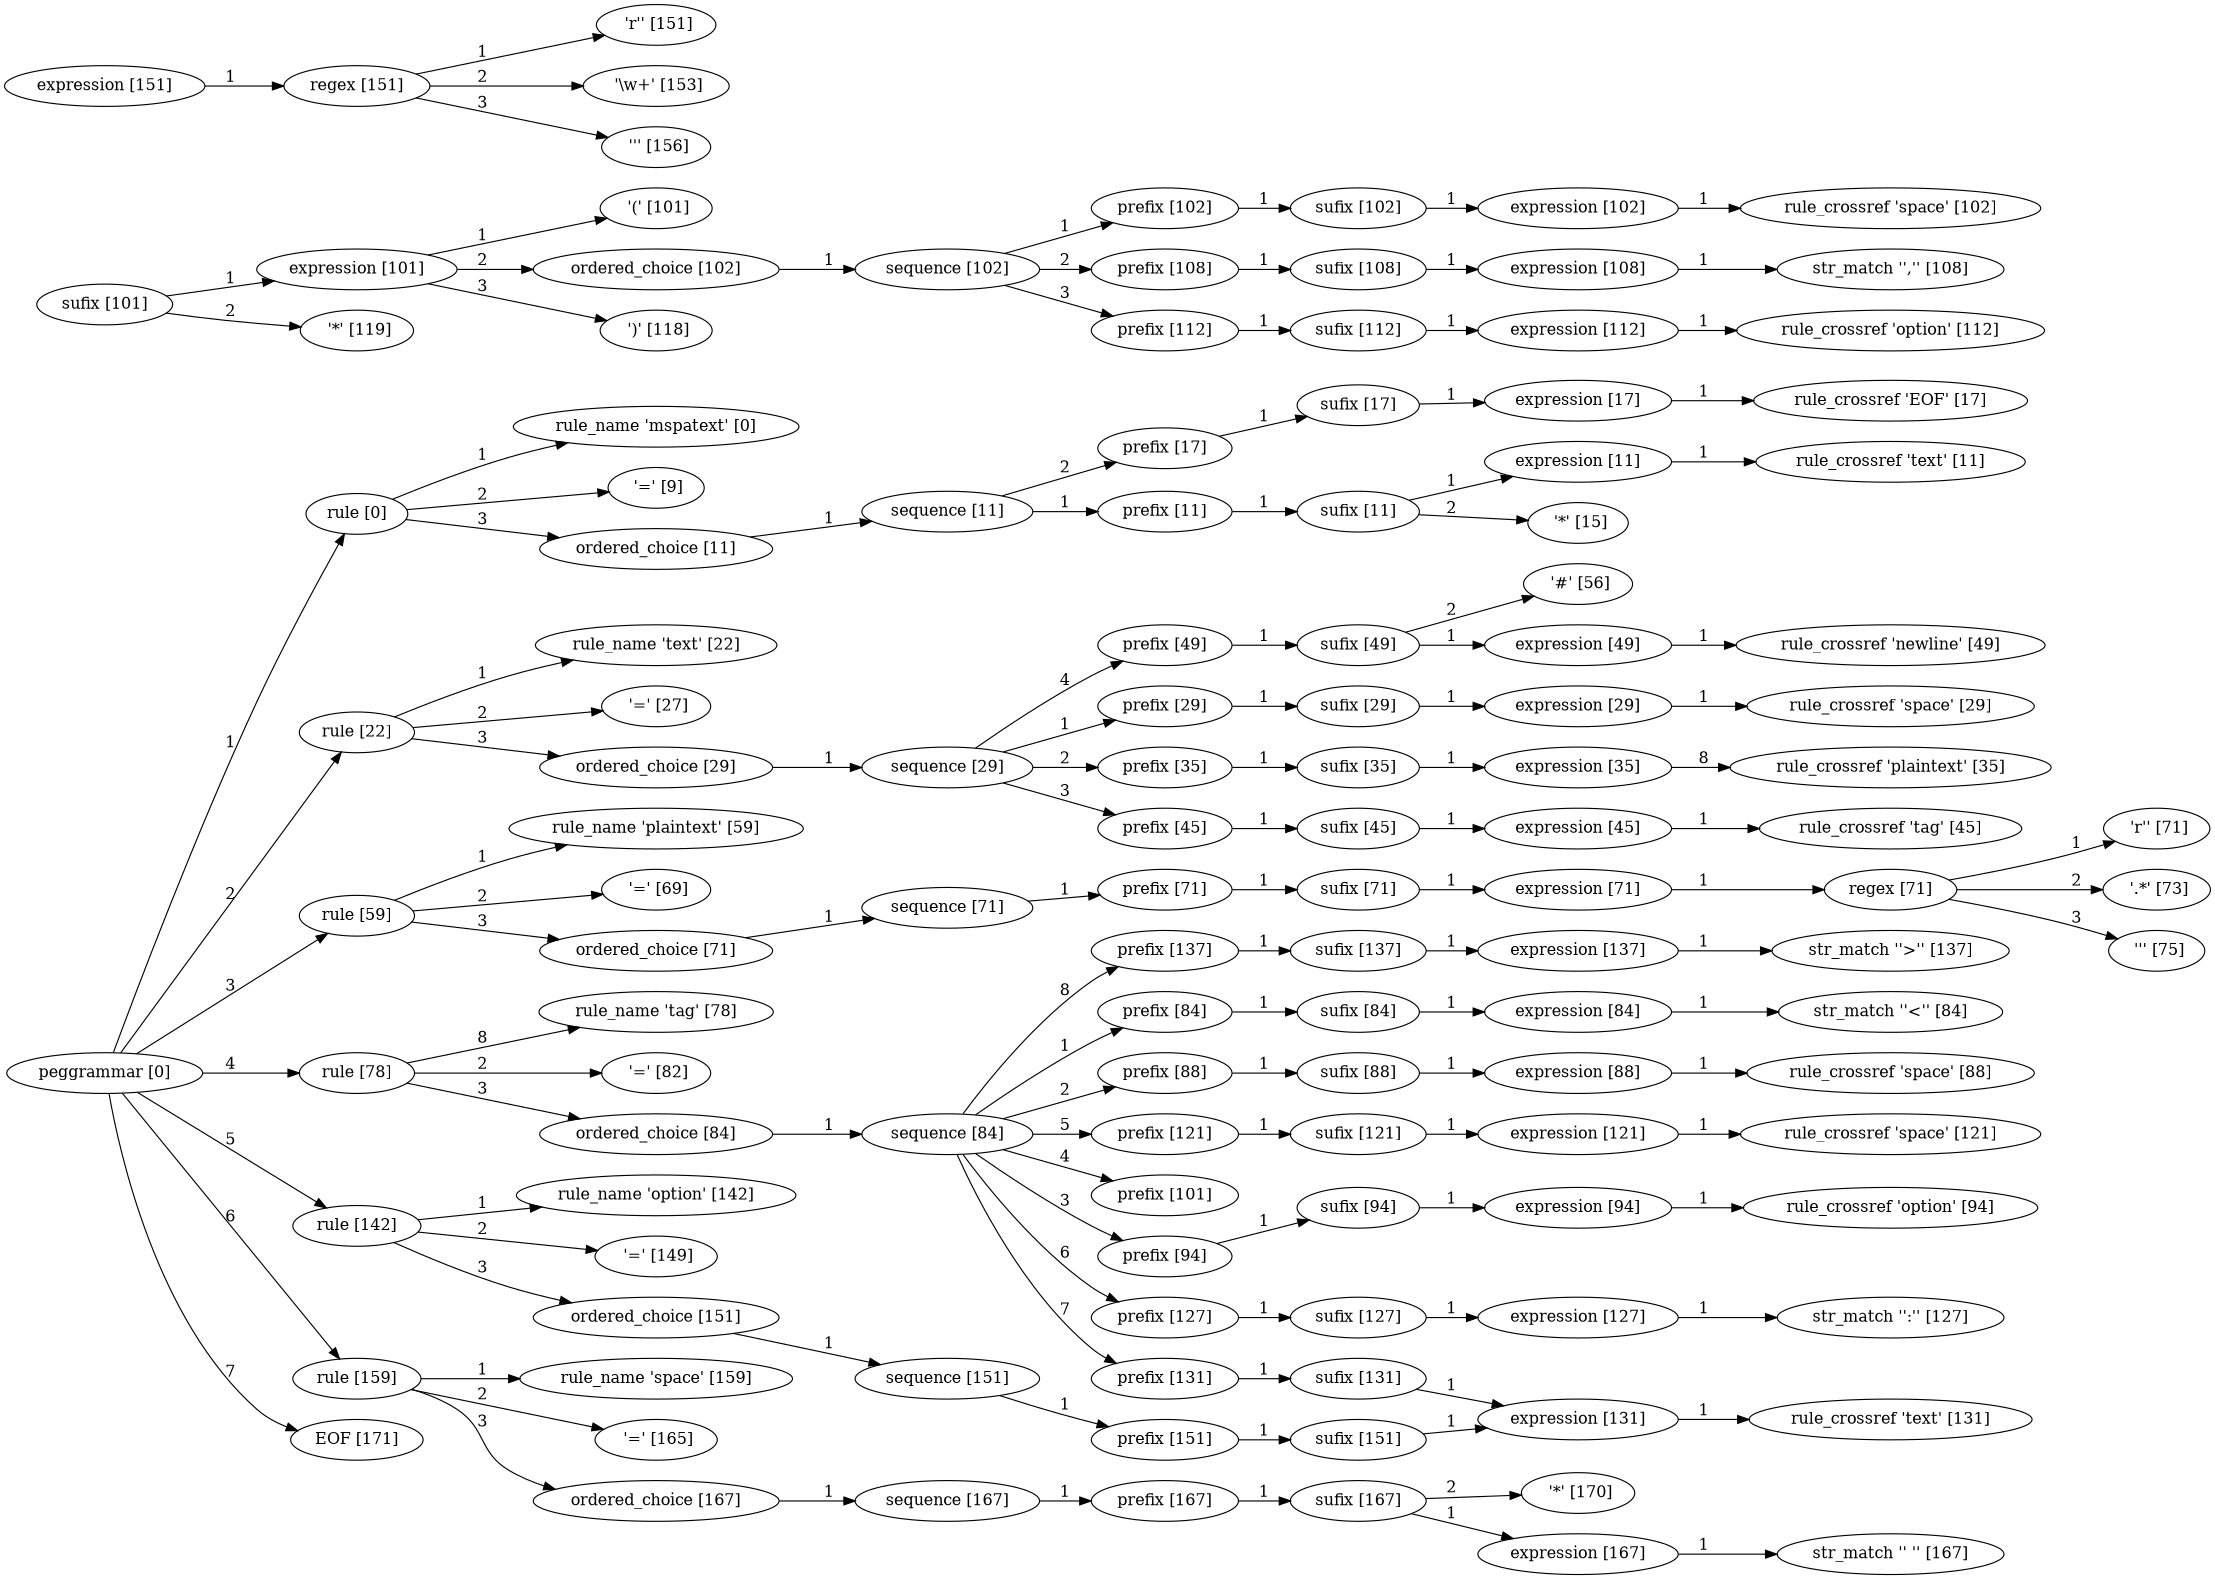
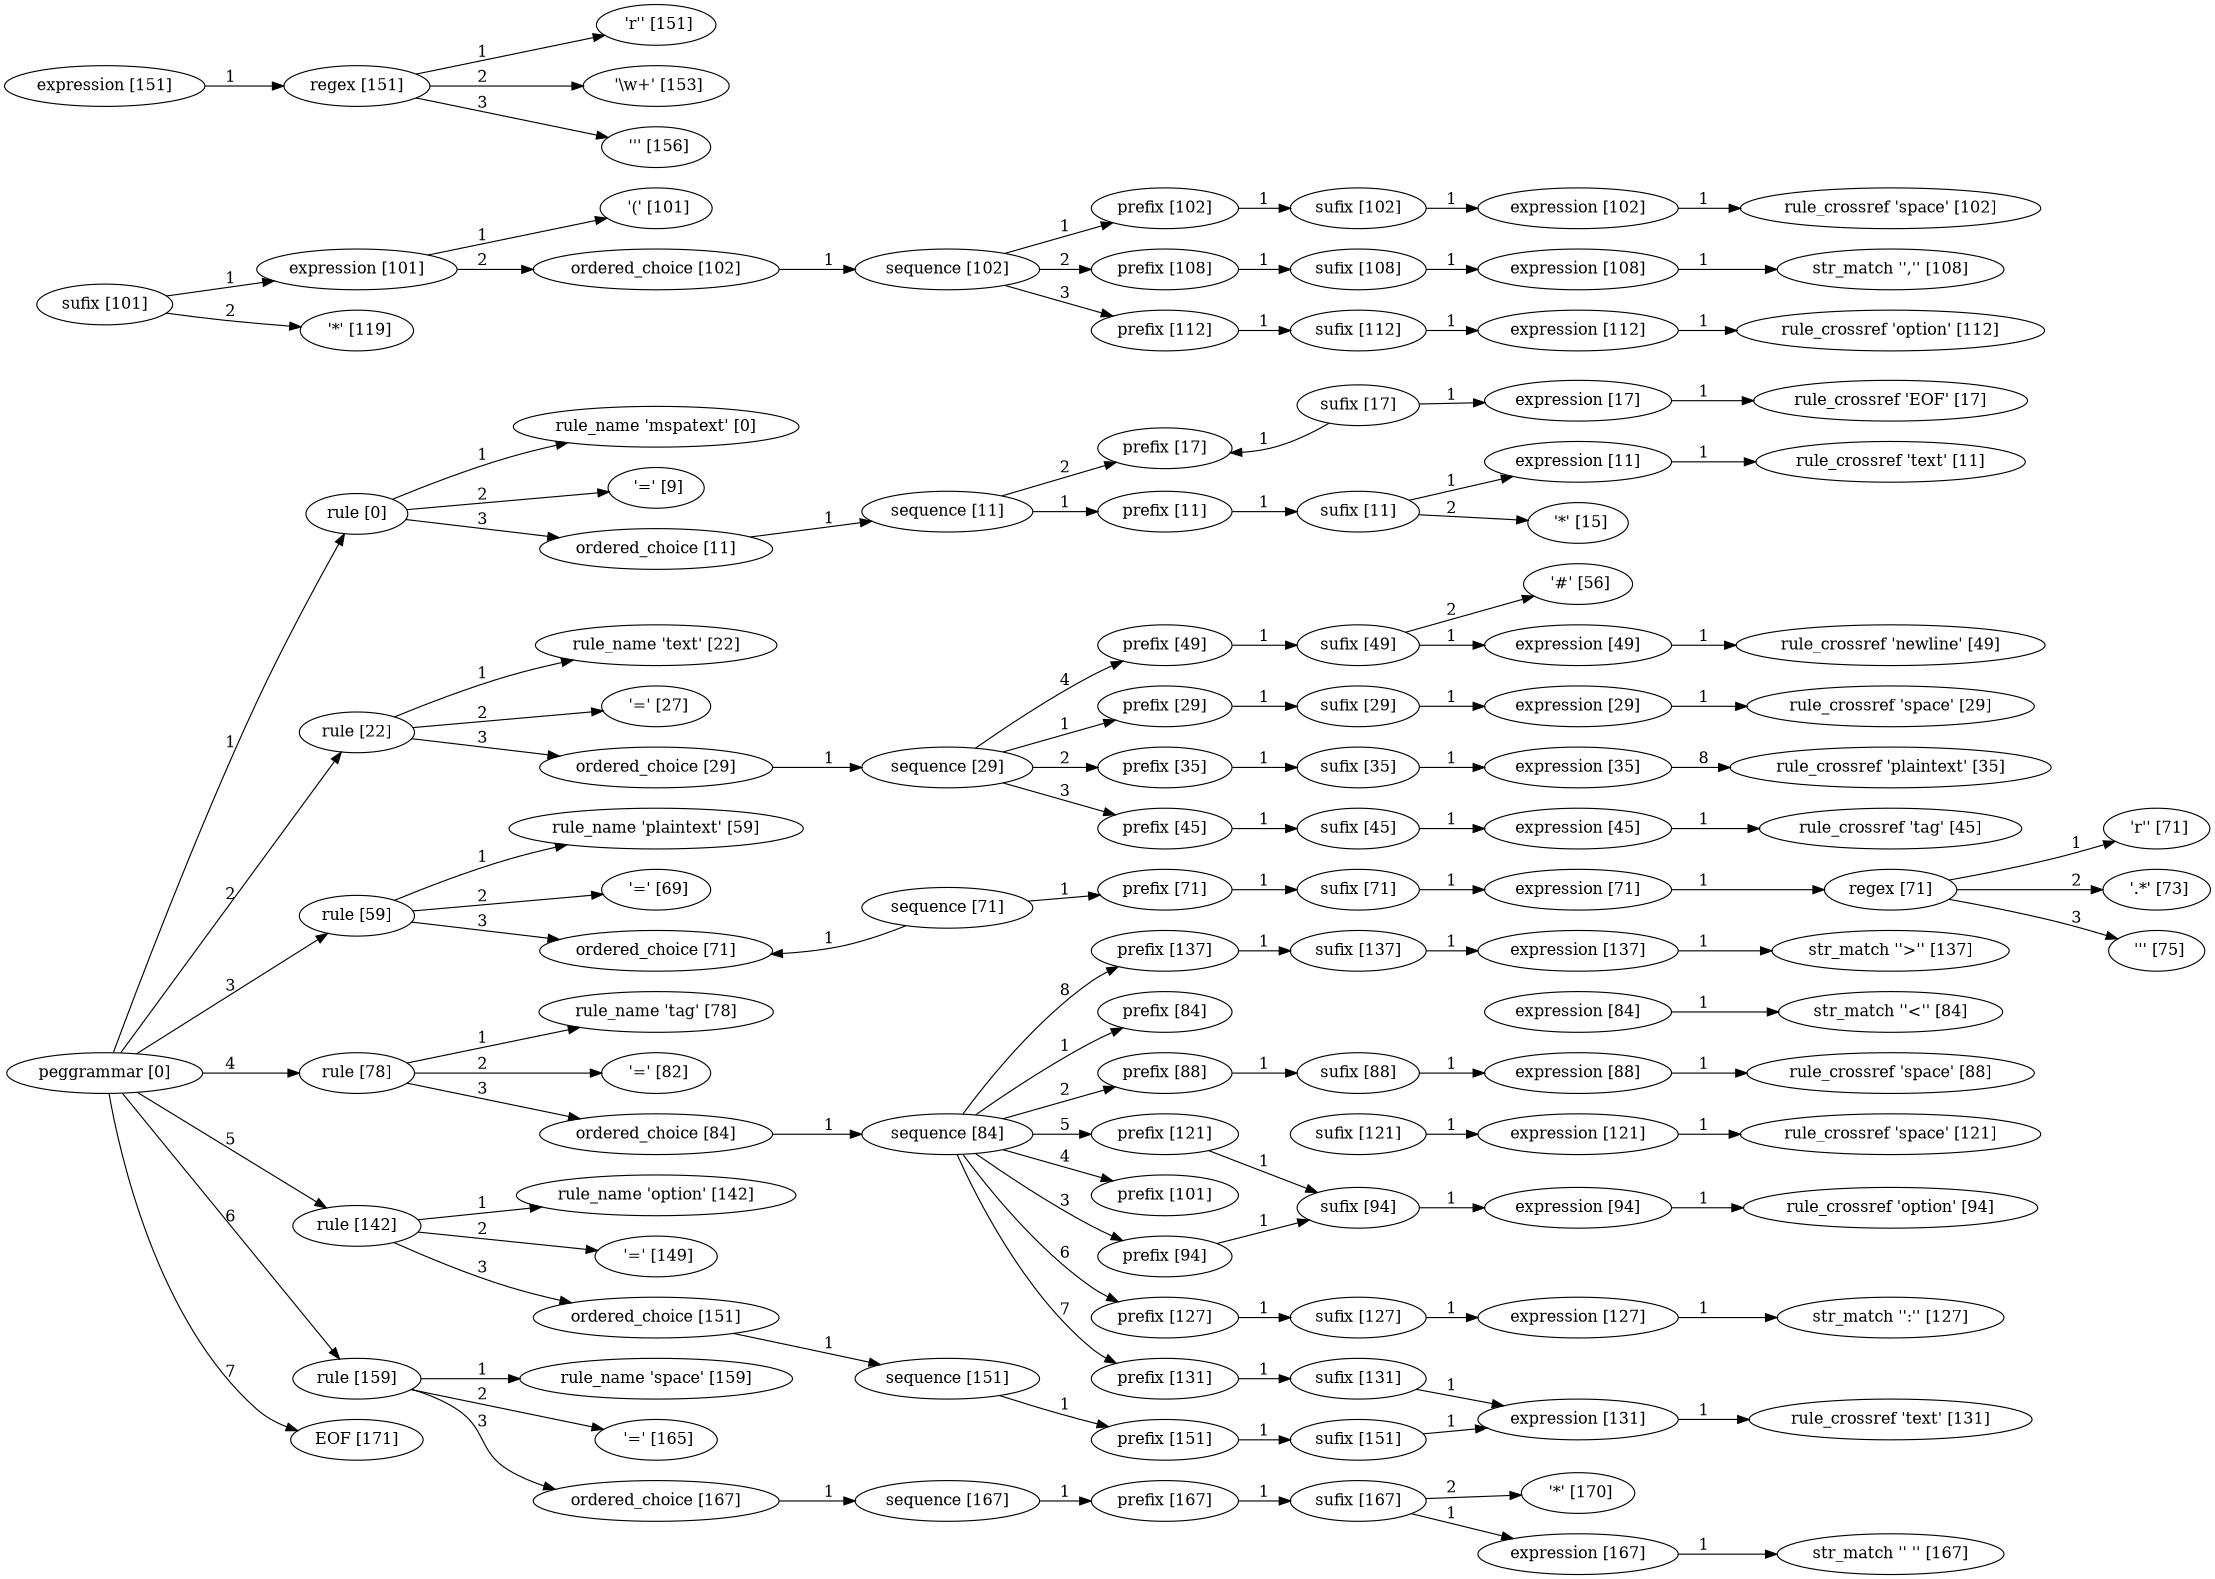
(656, 331) -> none
(1258, 428) -> (1287, 443)
(804, 929) -> (846, 945)
(1358, 1012) -> none
(483, 1039) -> (483, 1039)
(1259, 1134) -> (1258, 1170)
